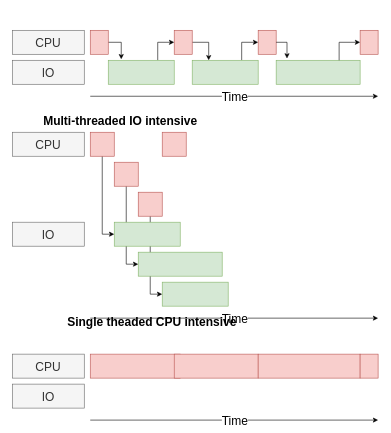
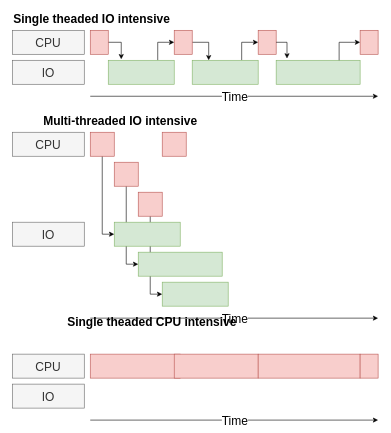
none -> (99, 18)
